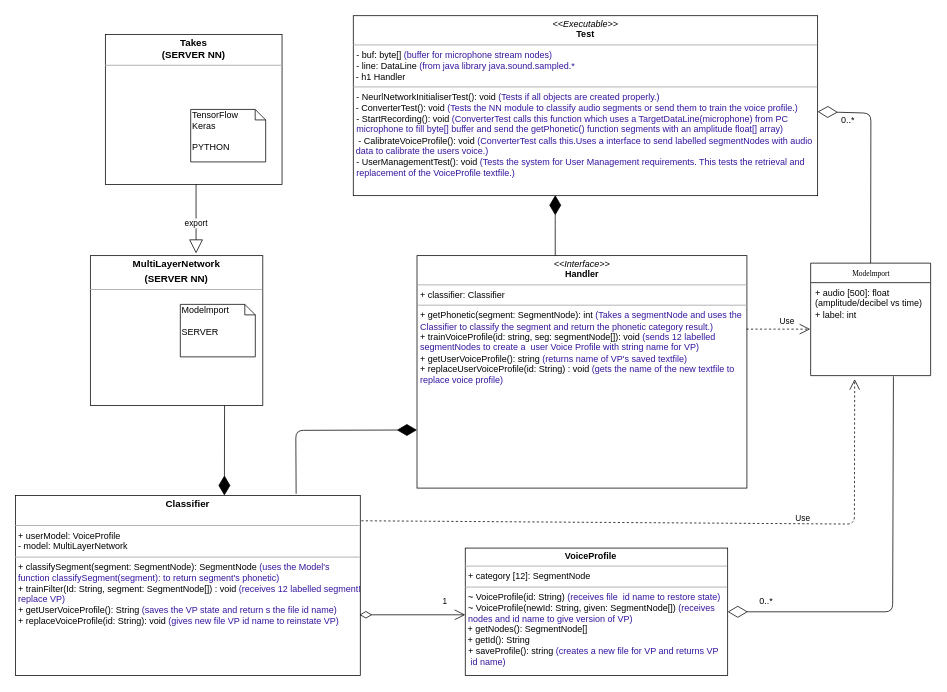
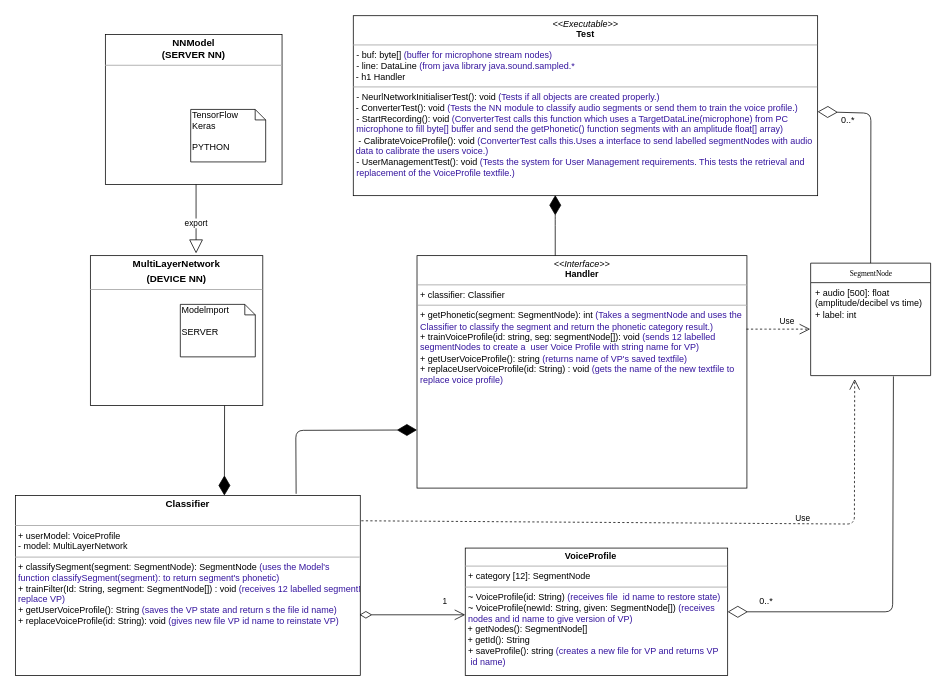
(132, 45) -> (132, 45)
(131, 266) -> (131, 266)
(872, 273) -> (872, 273)
